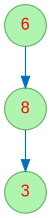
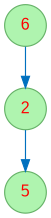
(25, 109) -> (25, 109)
(25, 192) -> (25, 192)
